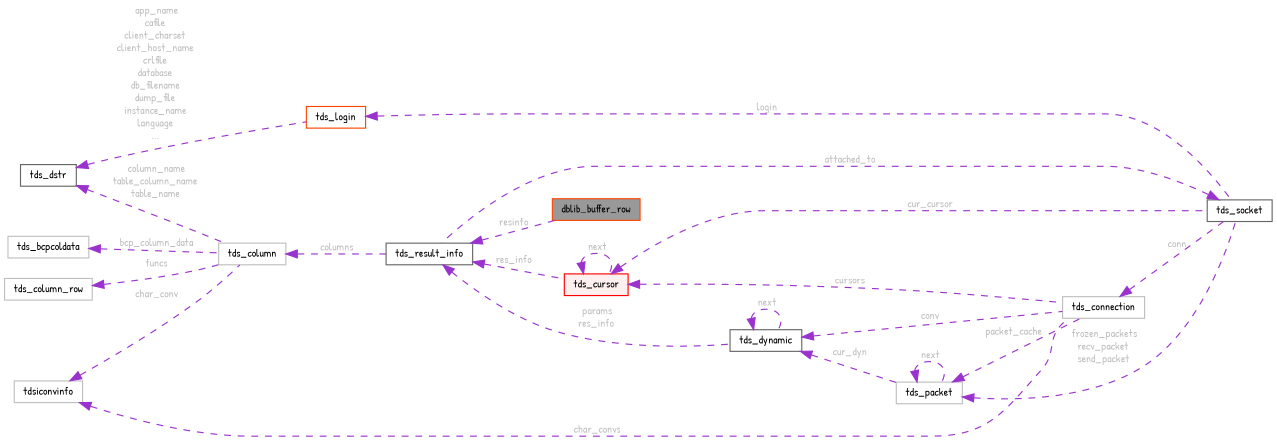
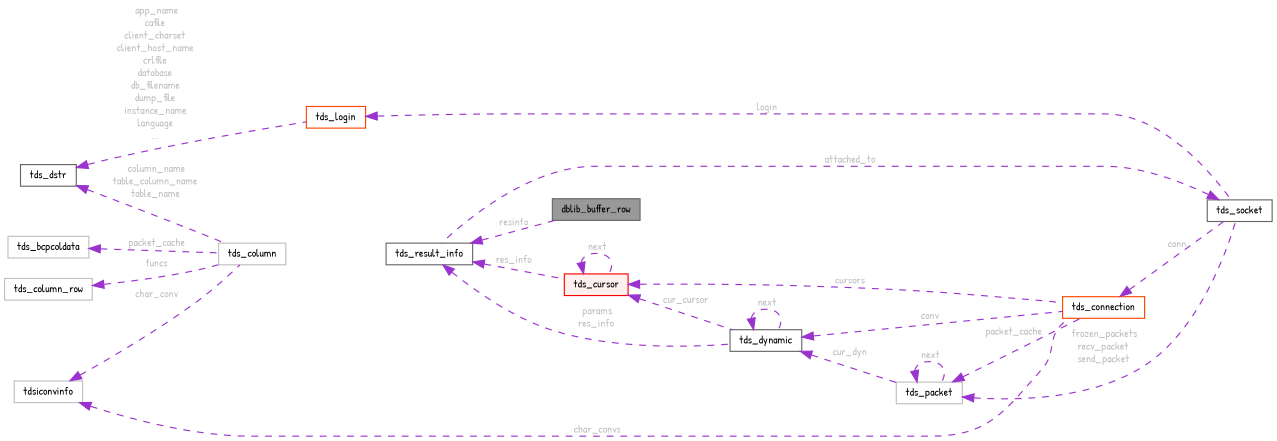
(596, 210) -> (596, 210)
(908, 211) -> (686, 314)
(155, 243) -> (155, 243)
(342, 254) -> none
(1104, 308) -> (1104, 308)
